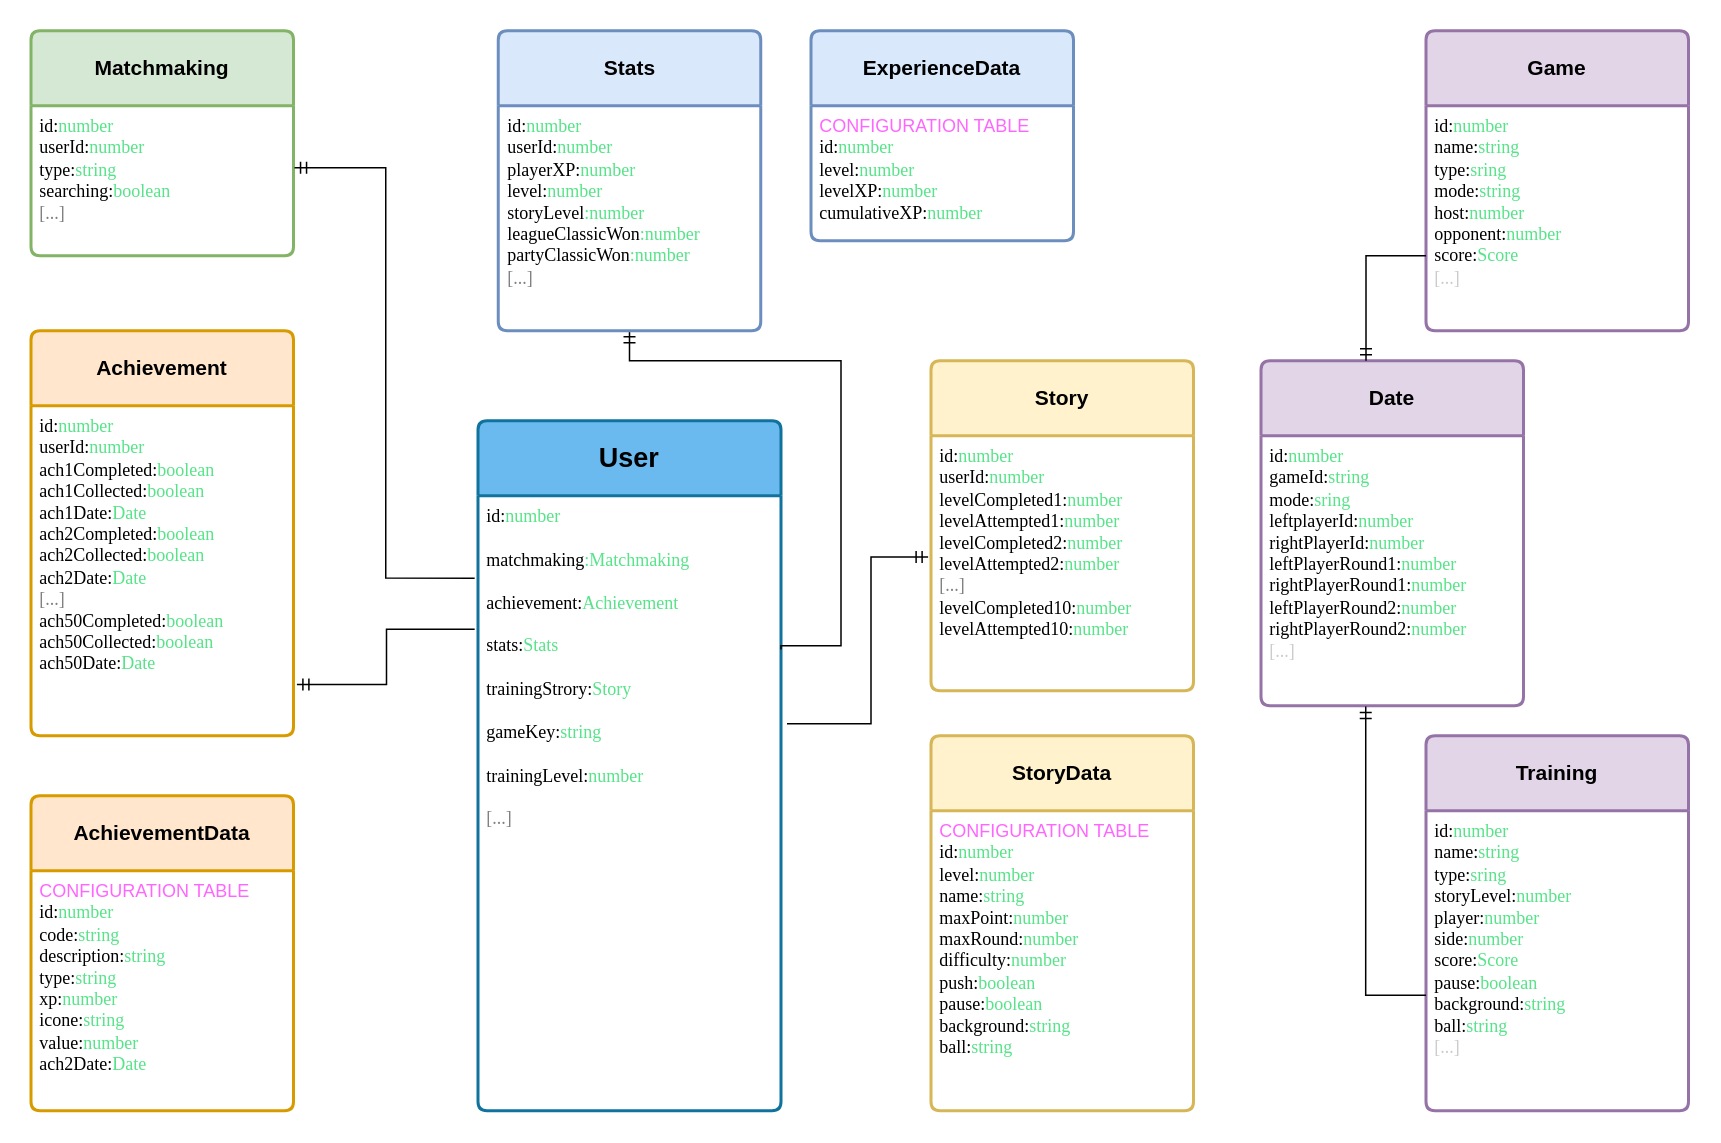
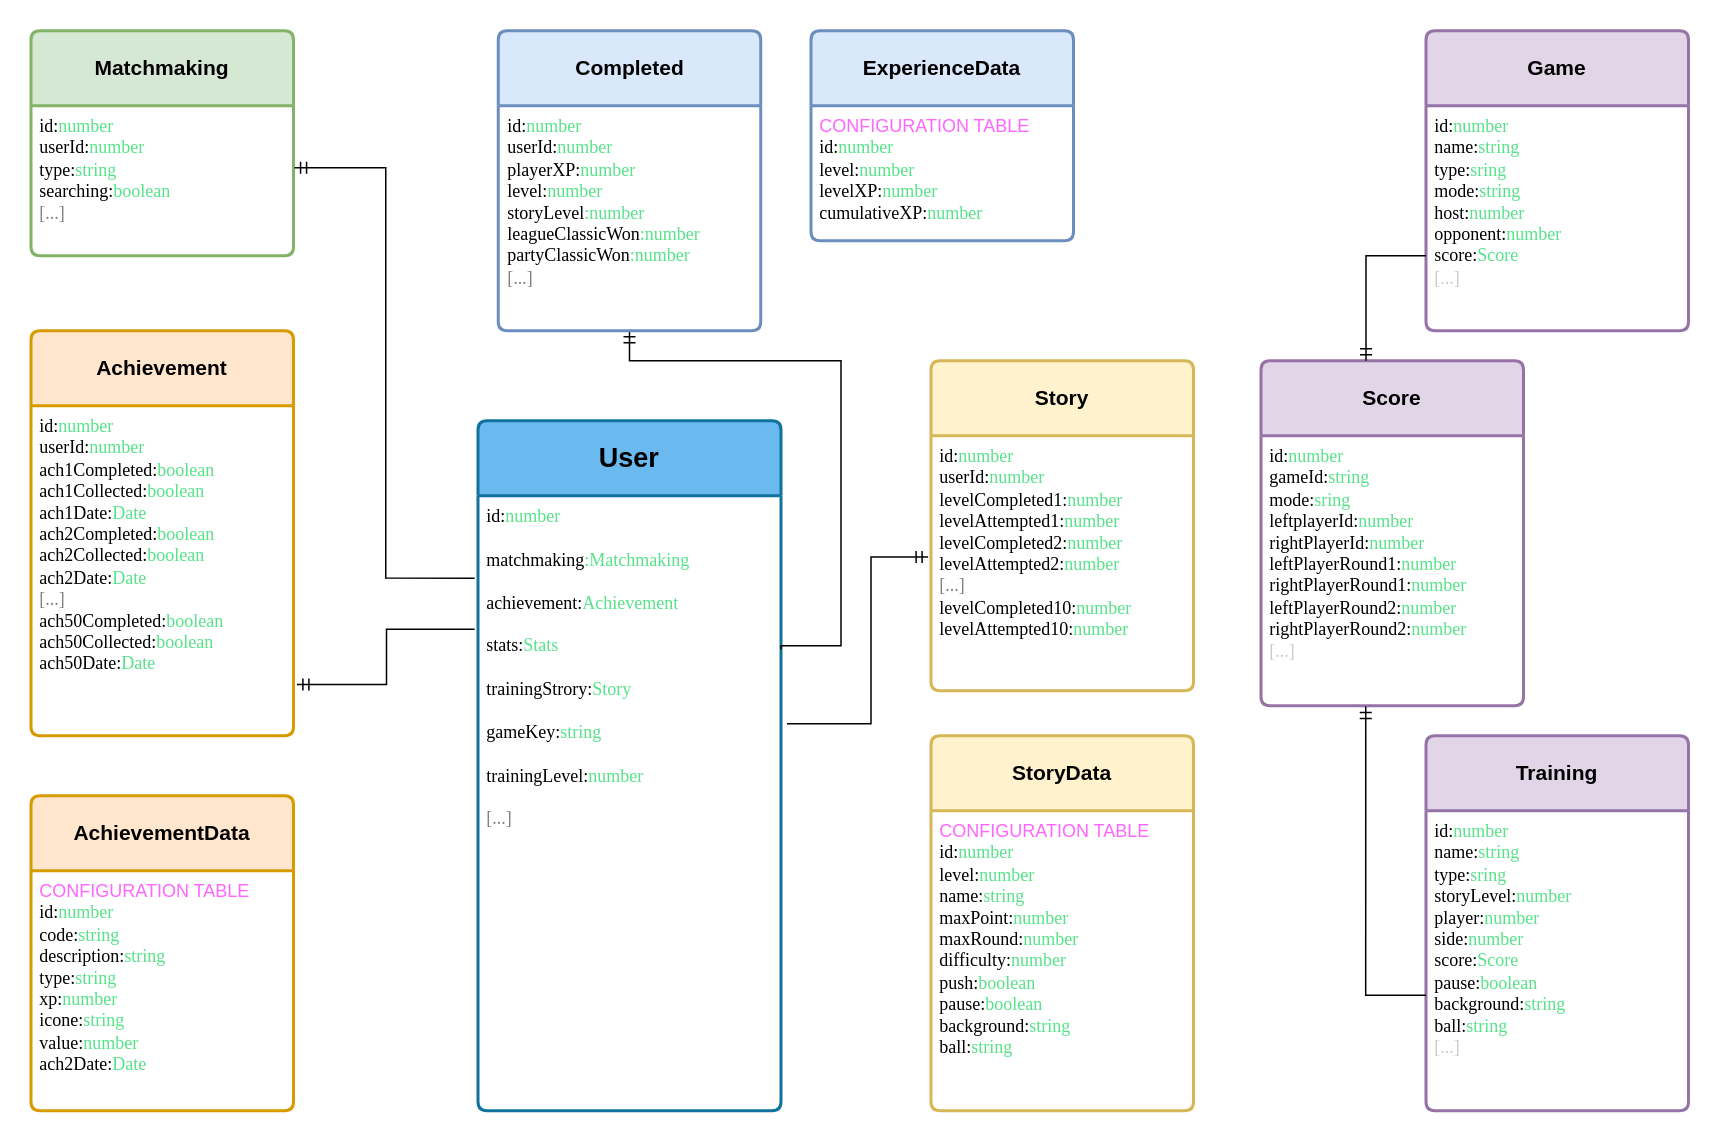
(630, 68) -> (630, 68)
(1392, 398) -> (1392, 398)
